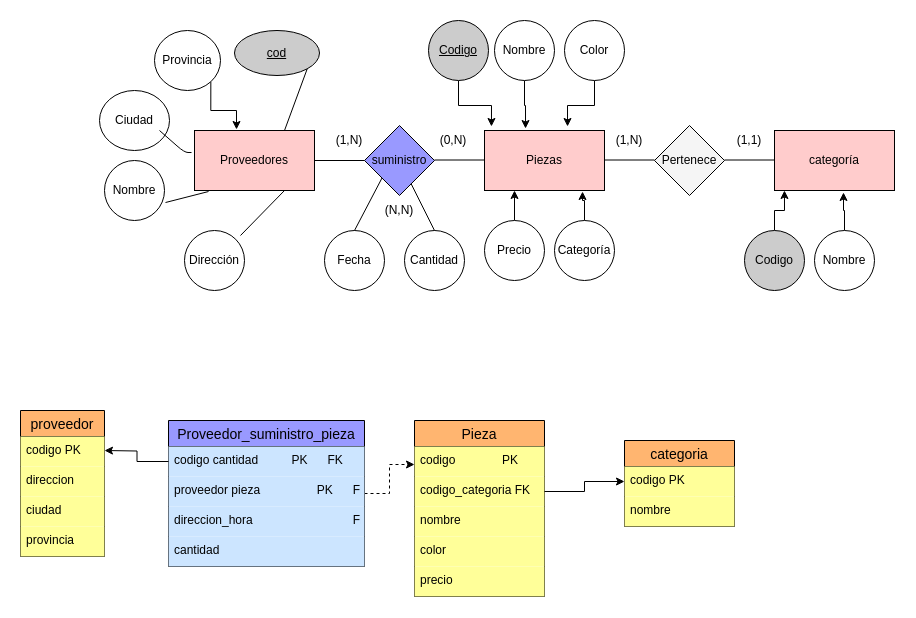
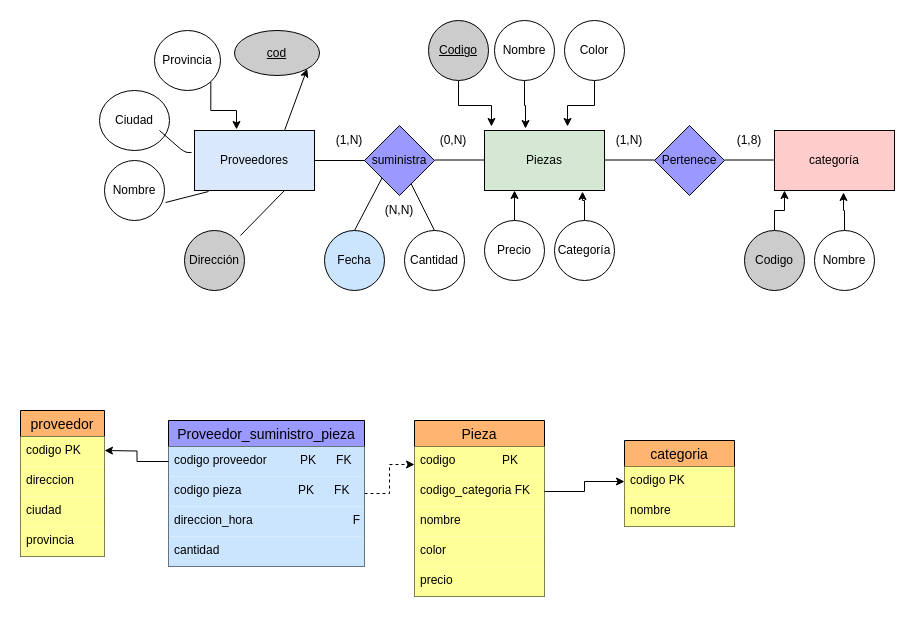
(305, 74) -> (304, 77)
(750, 141) -> (750, 141)
(255, 161) -> (255, 161)
(400, 161) -> (400, 161)
(545, 161) -> (545, 161)
(690, 161) -> (690, 161)
(215, 261) -> (215, 261)
(355, 261) -> (355, 261)
(274, 460) -> (279, 460)
(296, 490) -> (285, 490)
